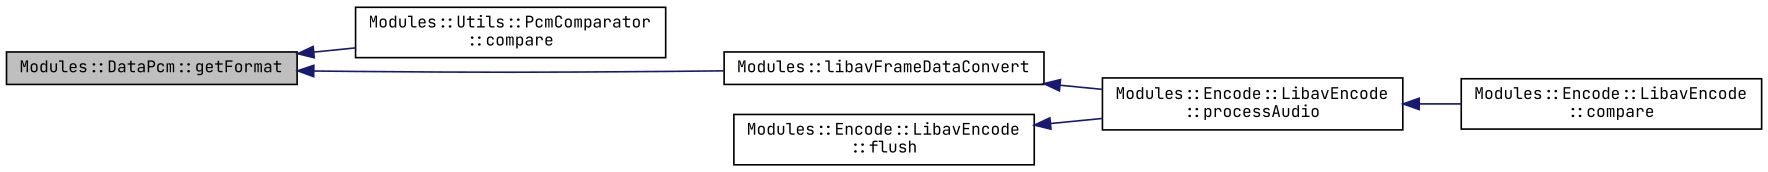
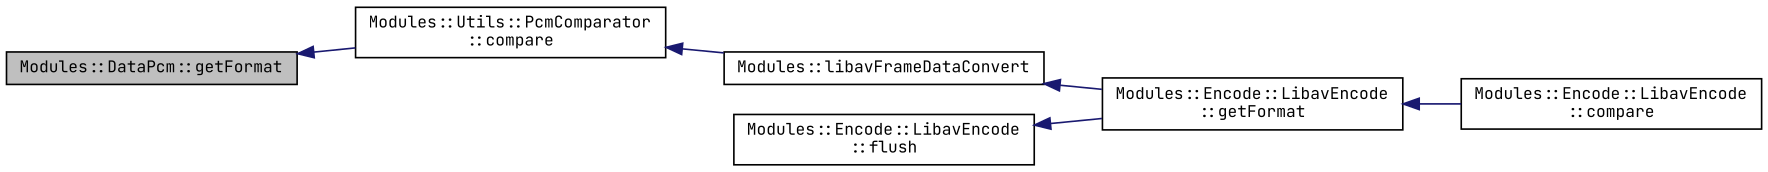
(519, 72) -> (703, 51)
(1253, 104) -> (1253, 104)
